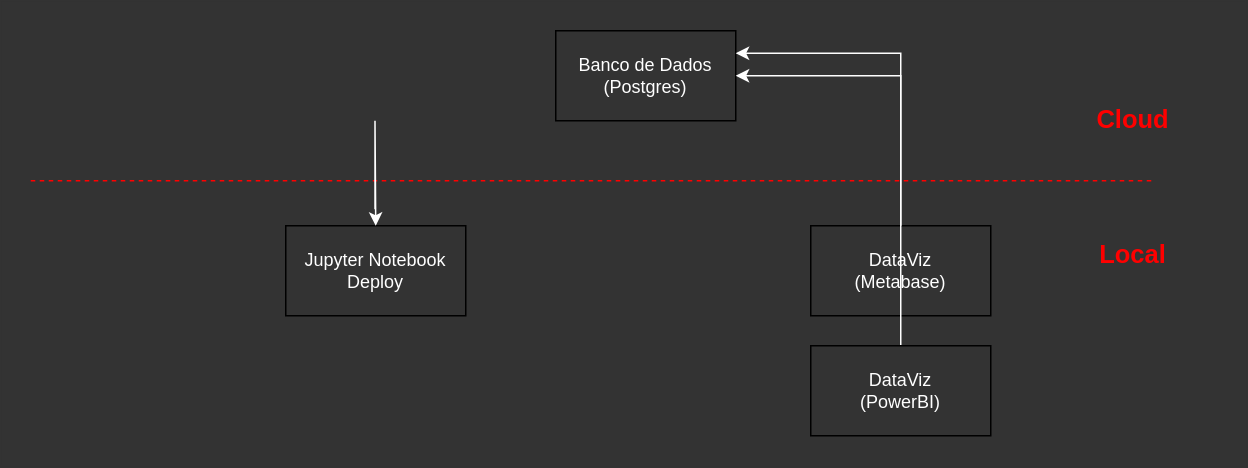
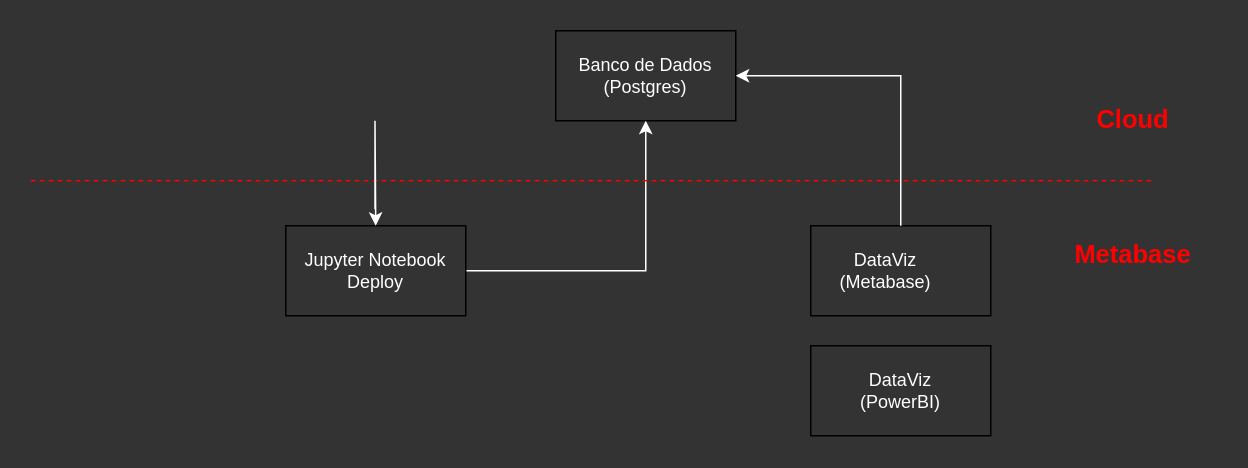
(834, 53) -> none
(1133, 256) -> (1133, 256)
none -> (626, 271)
(901, 271) -> (886, 271)
